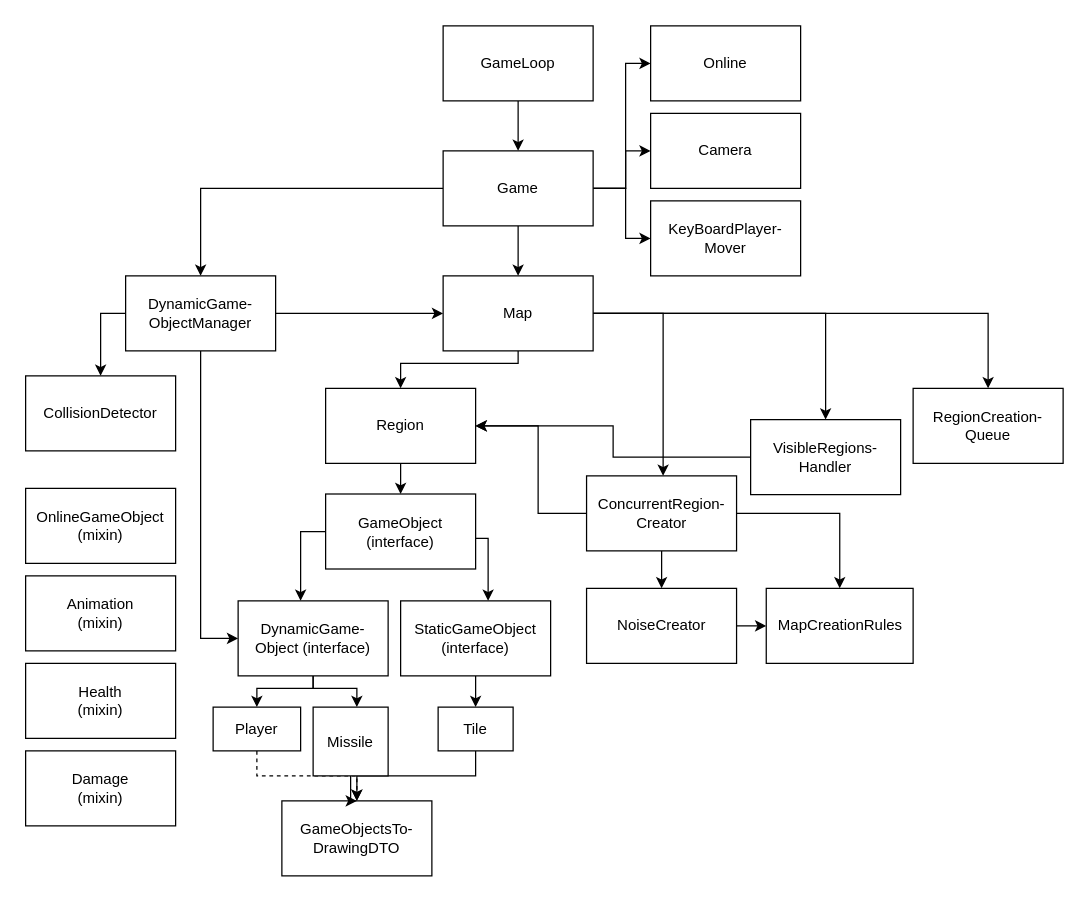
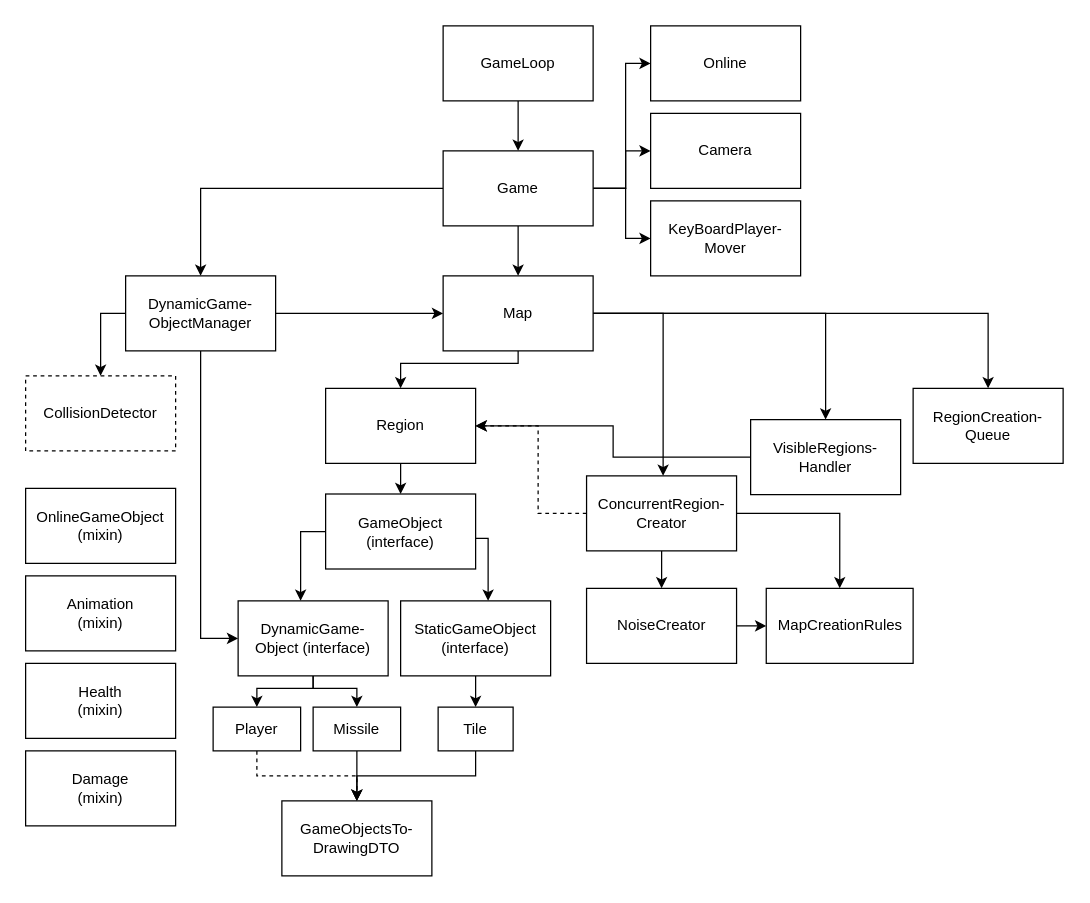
(101, 413) -> (101, 413)
(538, 493) -> (538, 493)
(351, 741) -> (357, 729)
